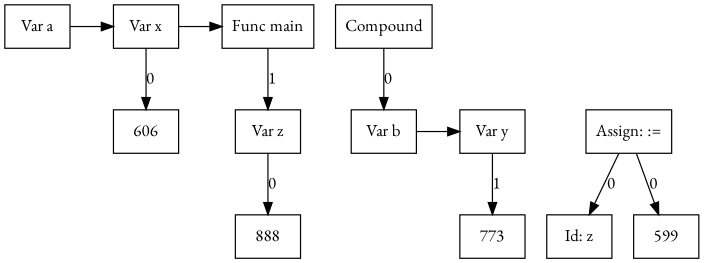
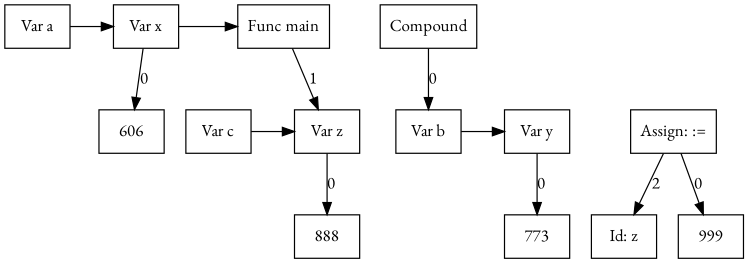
none -> (218, 132)
(497, 184) -> (541, 184)
(611, 184) -> (656, 184)
(666, 237) -> (711, 237)
